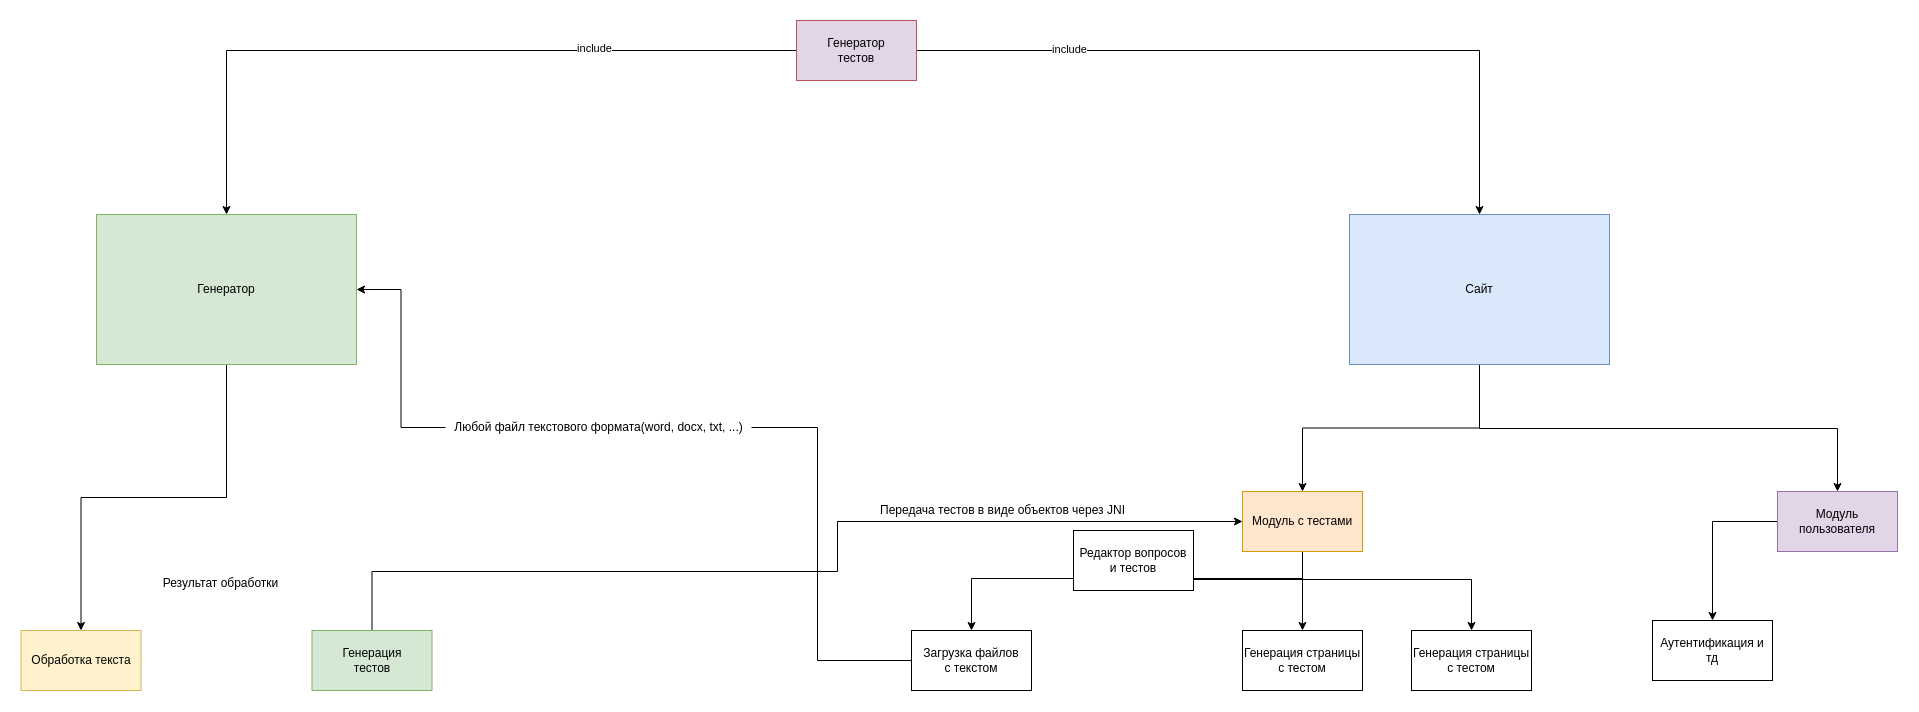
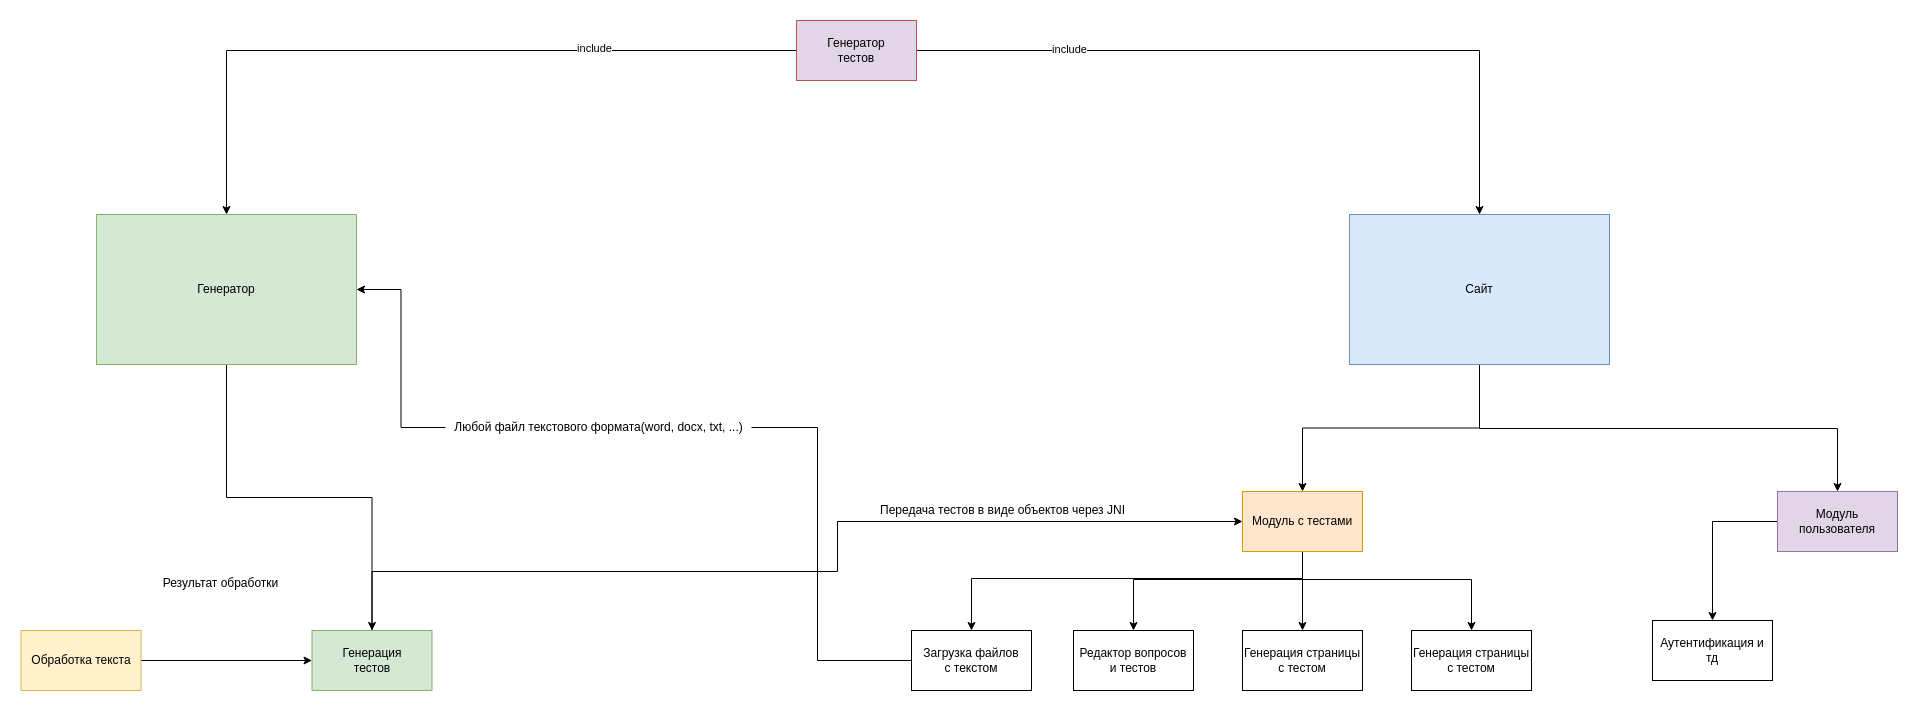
(92, 498) -> (334, 498)
(1134, 561) -> (1134, 661)
none -> (223, 661)
